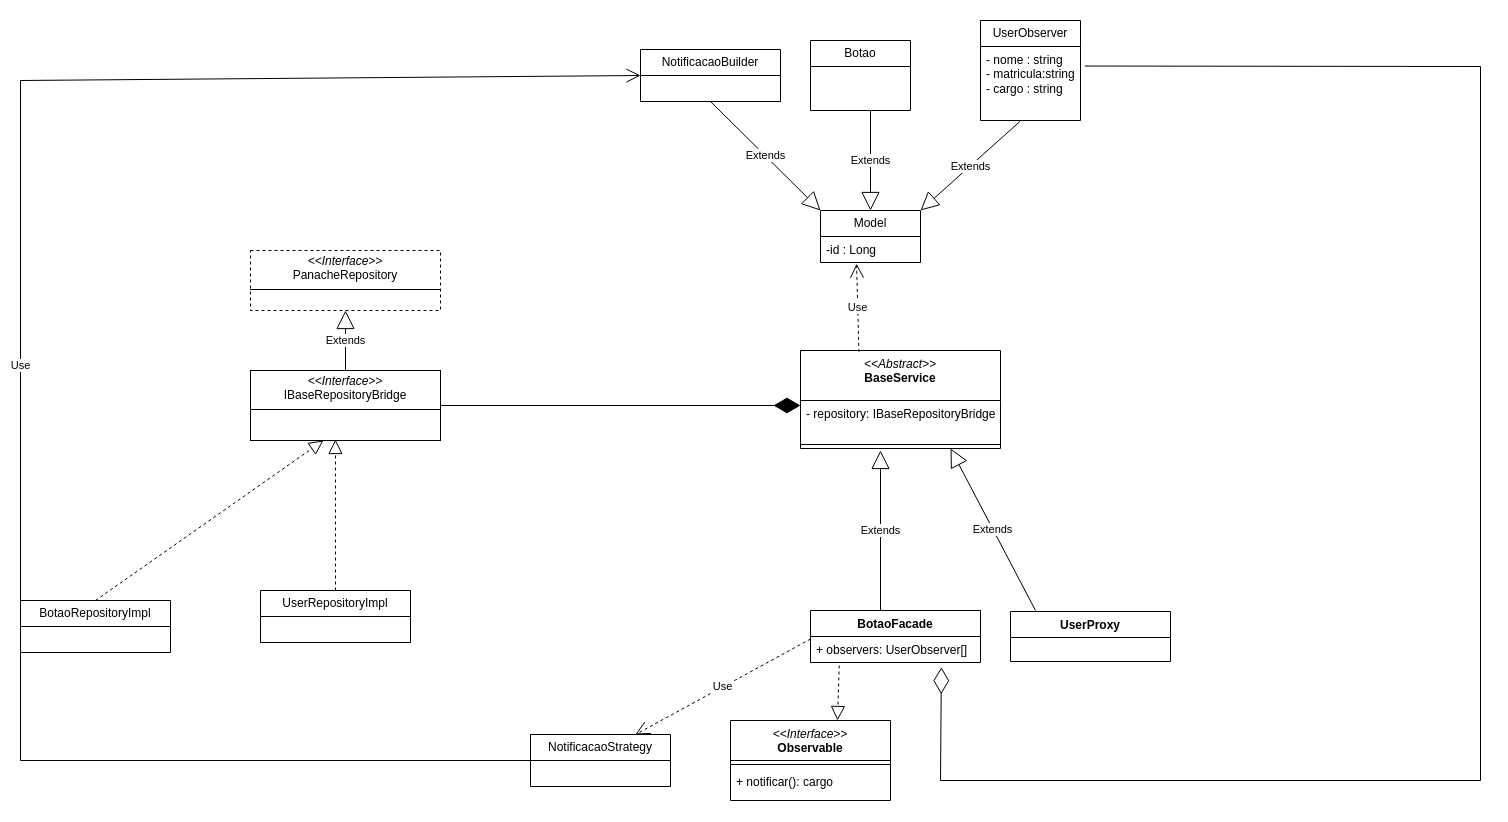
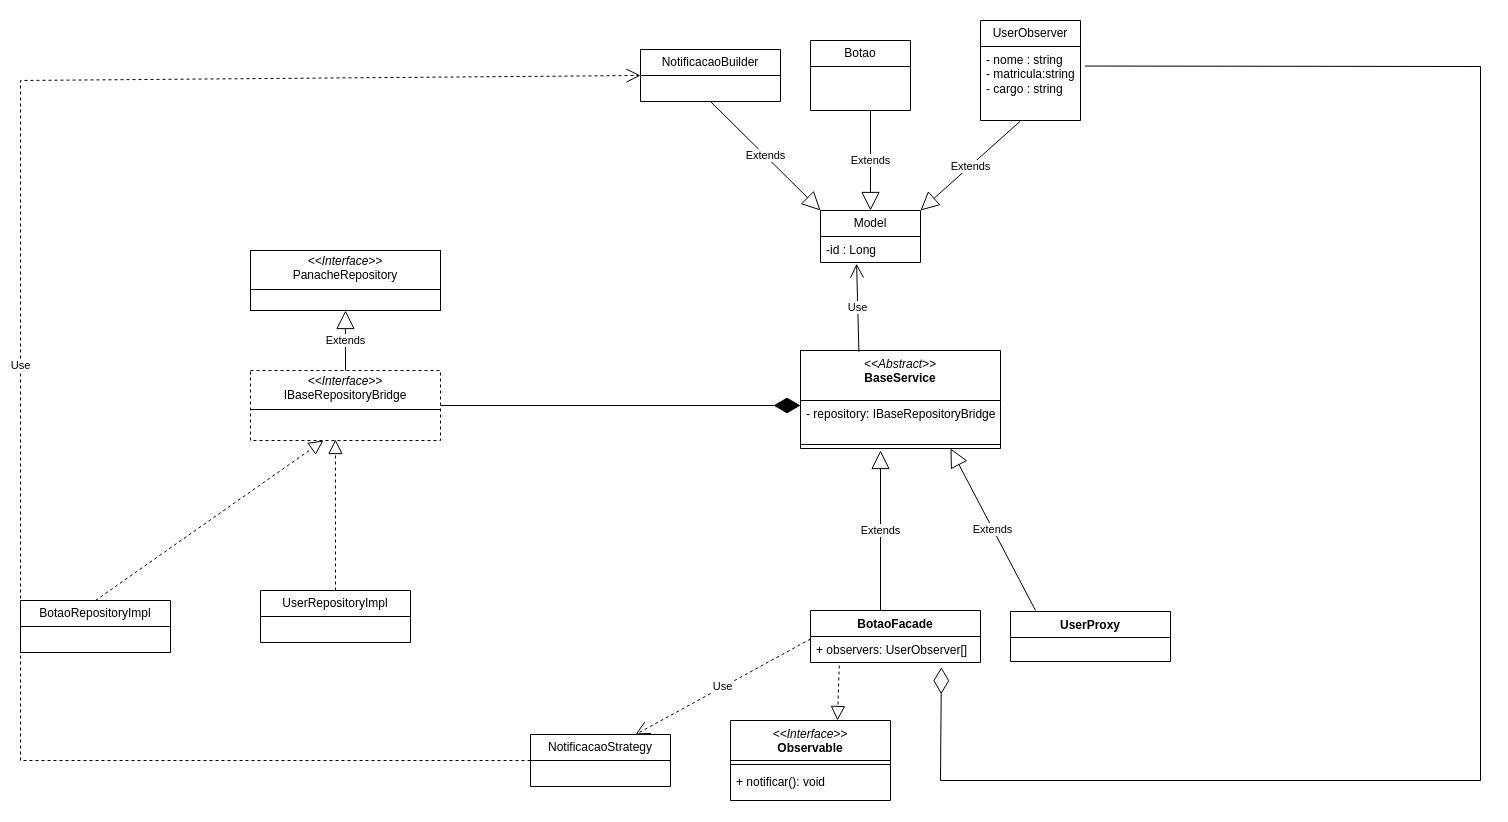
(189, 79) -> (189, 79)
(346, 281) -> (346, 281)
(857, 284) -> (857, 284)
(346, 406) -> (346, 406)
(796, 783) -> (791, 783)
